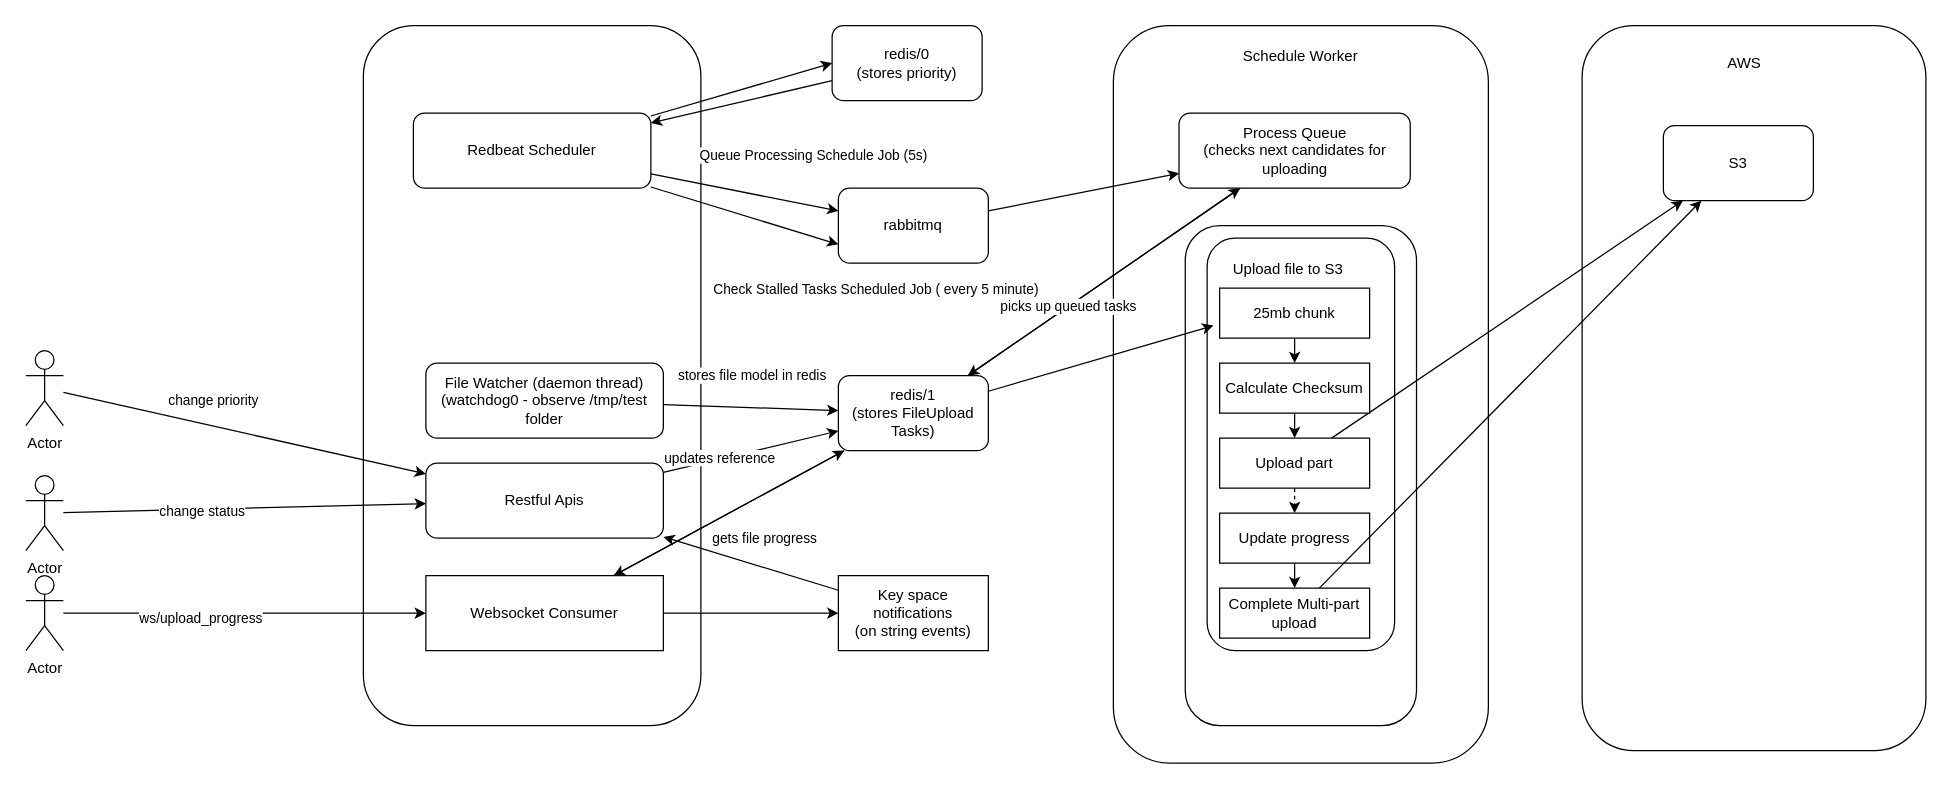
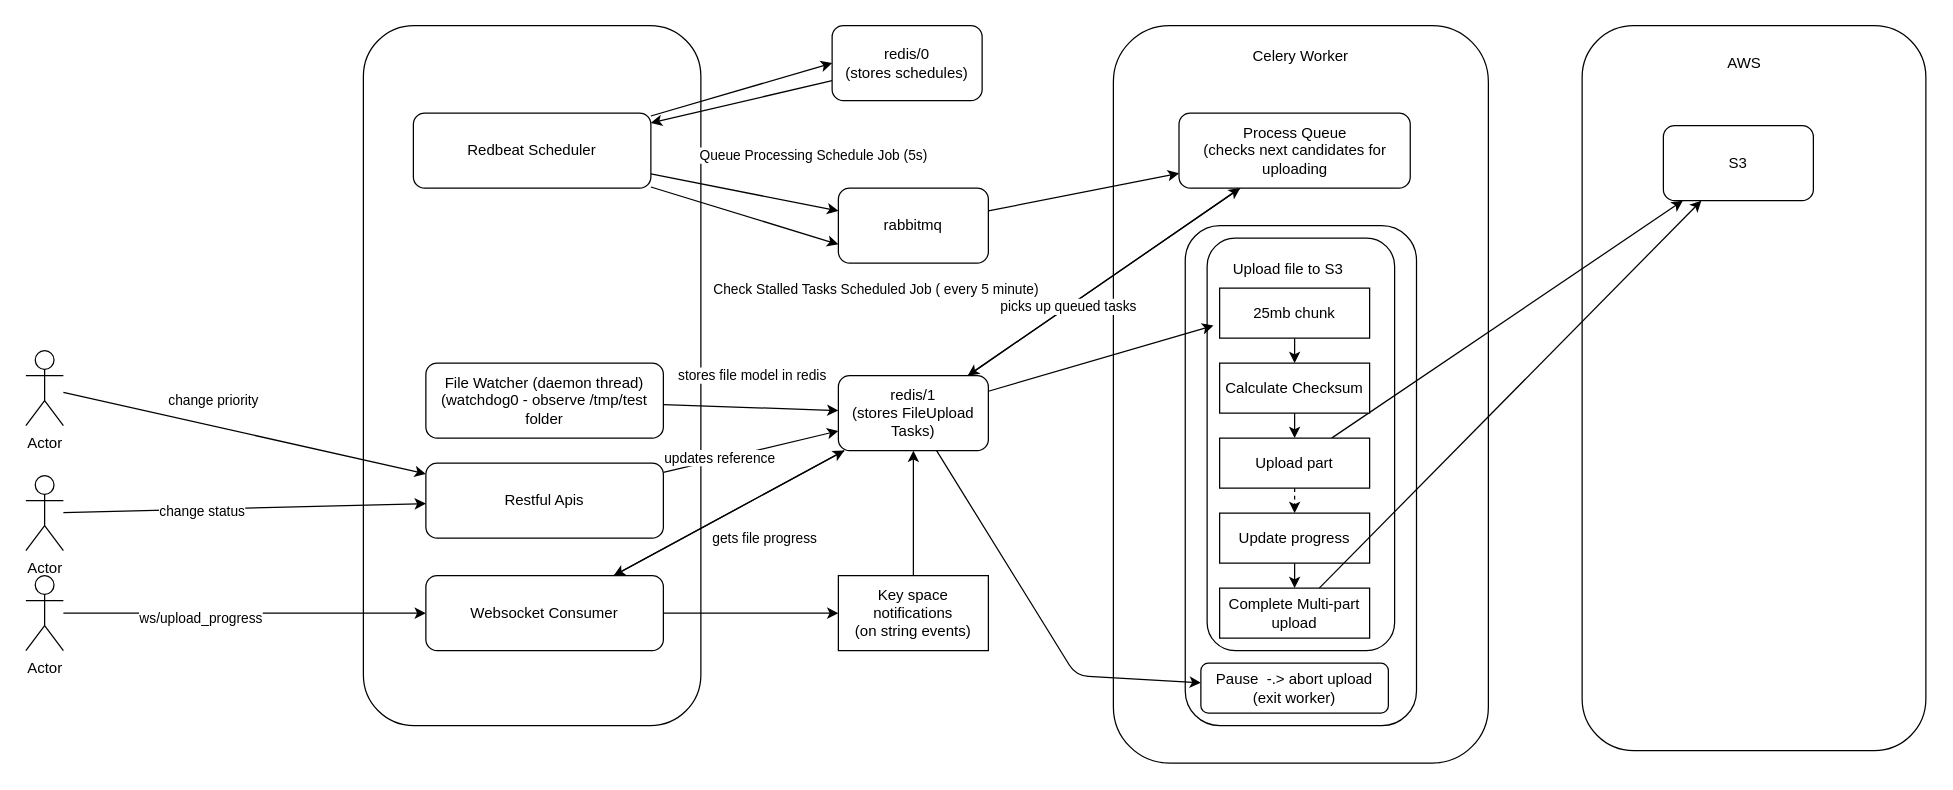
(1301, 57) -> (1301, 57)
(907, 63) -> (907, 63)
(759, 566) -> (913, 518)
none -> (1035, 611)
(544, 613) -> (544, 613)
none -> (1294, 688)
